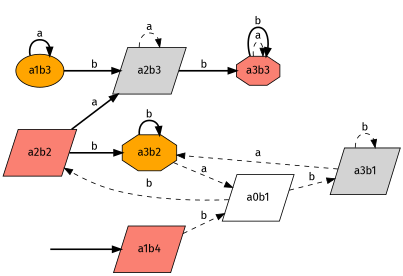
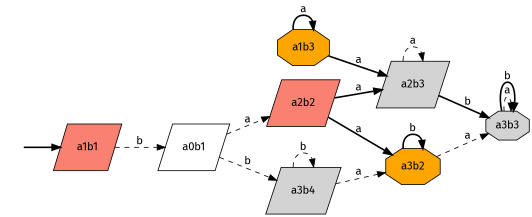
(95, 65) -> (359, 60)
(40, 71) -> (303, 48)
(258, 71) -> (508, 126)
(95, 147) -> (359, 129)
(365, 171) -> (303, 191)
(199, 173) -> (459, 147)
(149, 184) -> (248, 120)
(149, 249) -> (88, 147)
